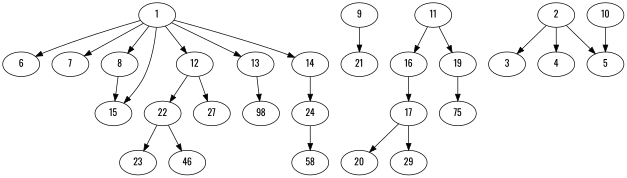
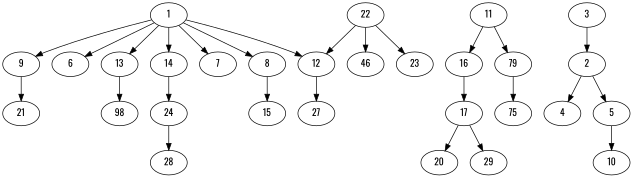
(605, 36) -> (612, 135)
(534, 37) -> (587, 36)
(458, 64) -> (513, 64)
(149, 65) -> (96, 35)
(181, 86) -> (344, 37)
(310, 163) -> (169, 163)
